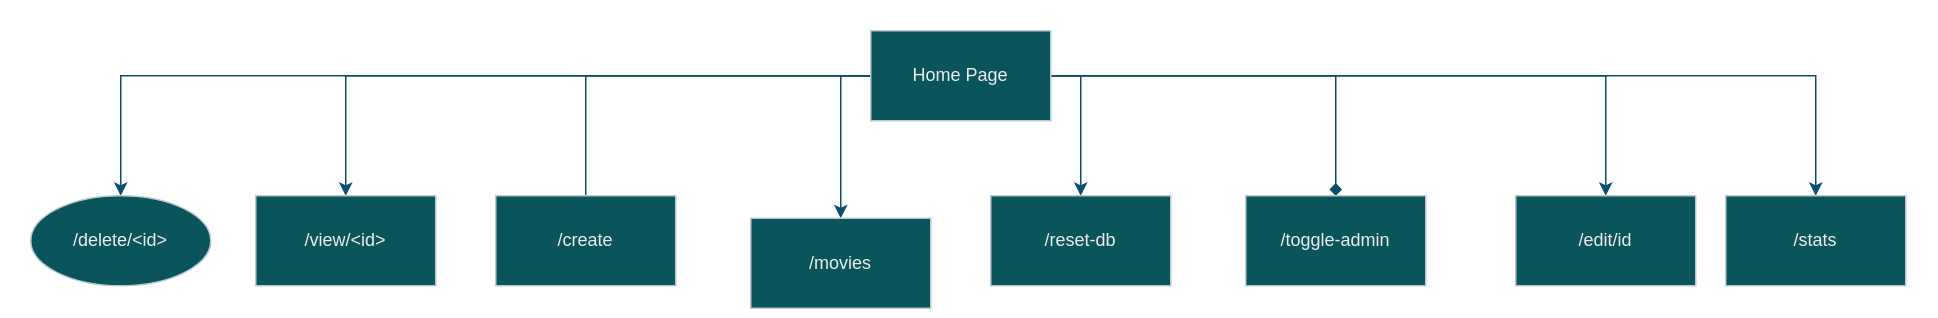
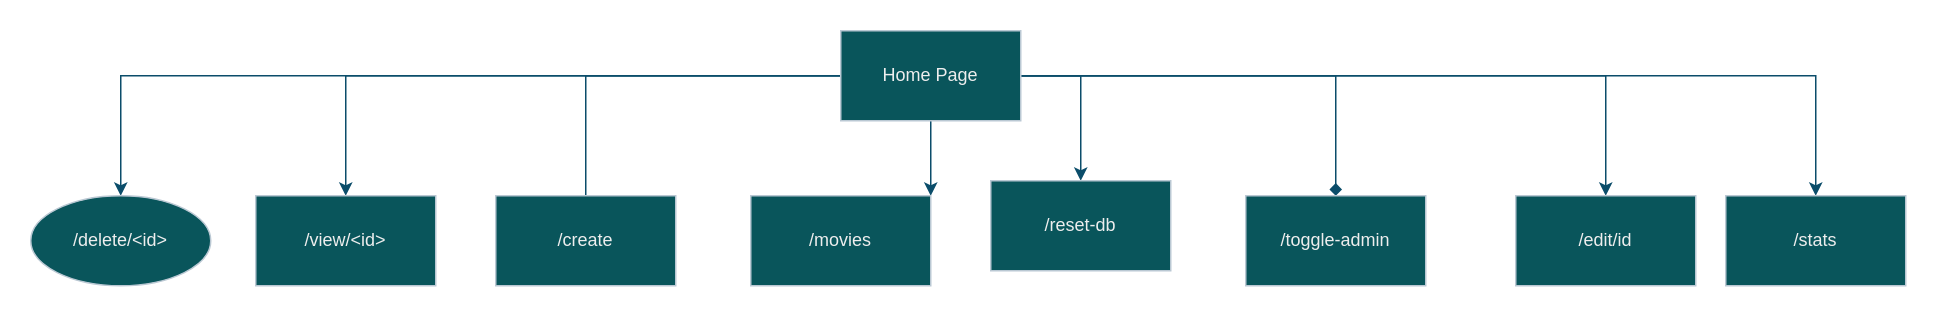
(961, 76) -> (931, 76)
(1081, 241) -> (1081, 226)
(841, 263) -> (841, 241)
